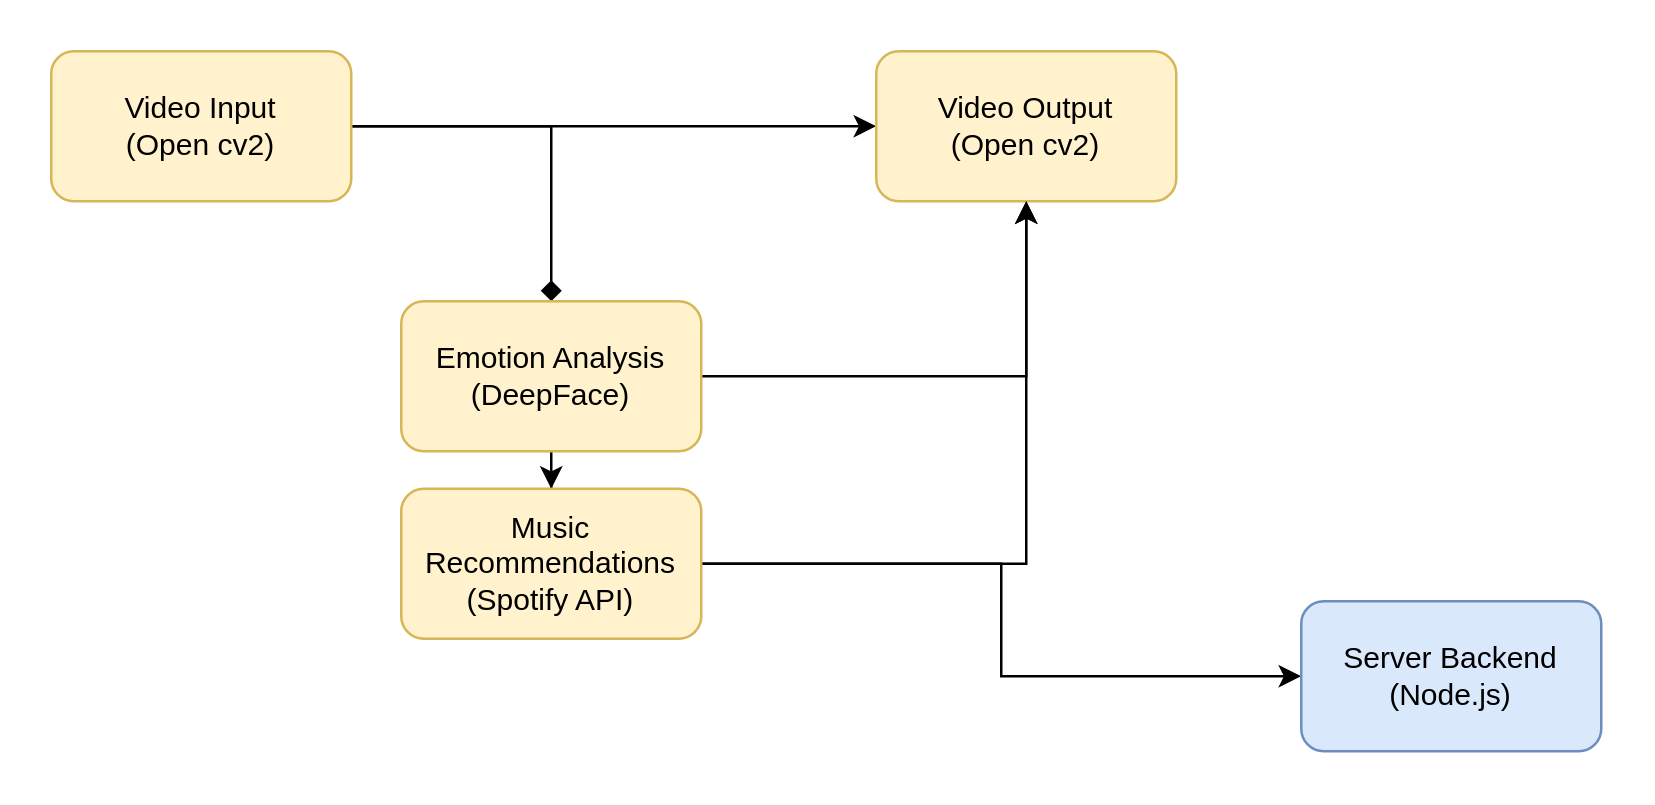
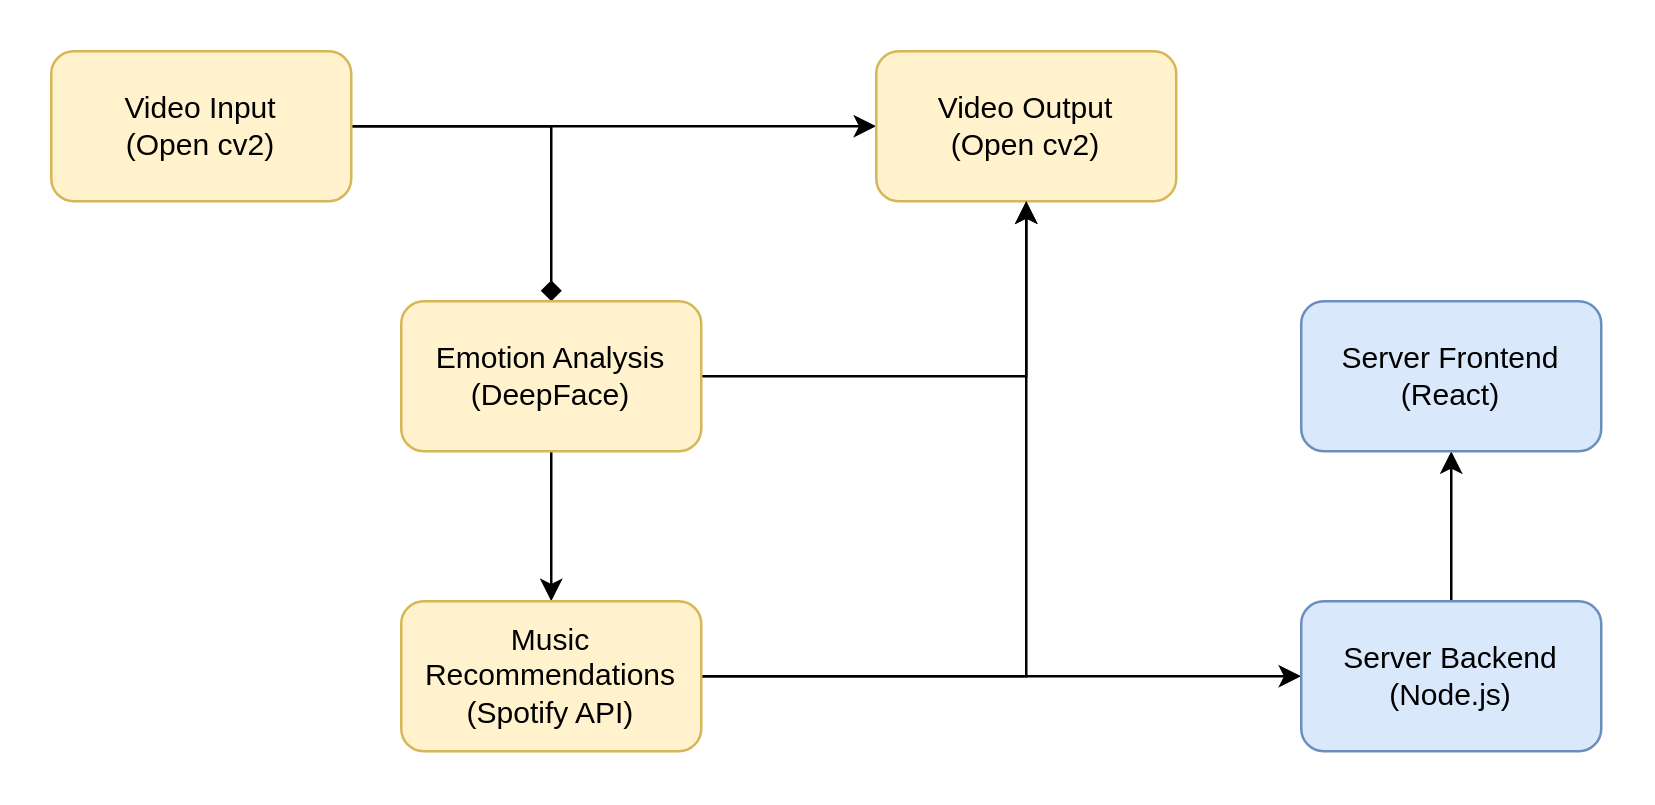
none -> (1451, 376)
none -> (1451, 534)
(551, 564) -> (551, 676)
